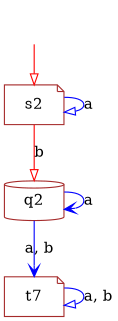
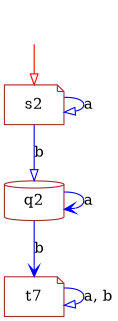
(34, 147) -> (34, 147)
(40, 249) -> (40, 249)
